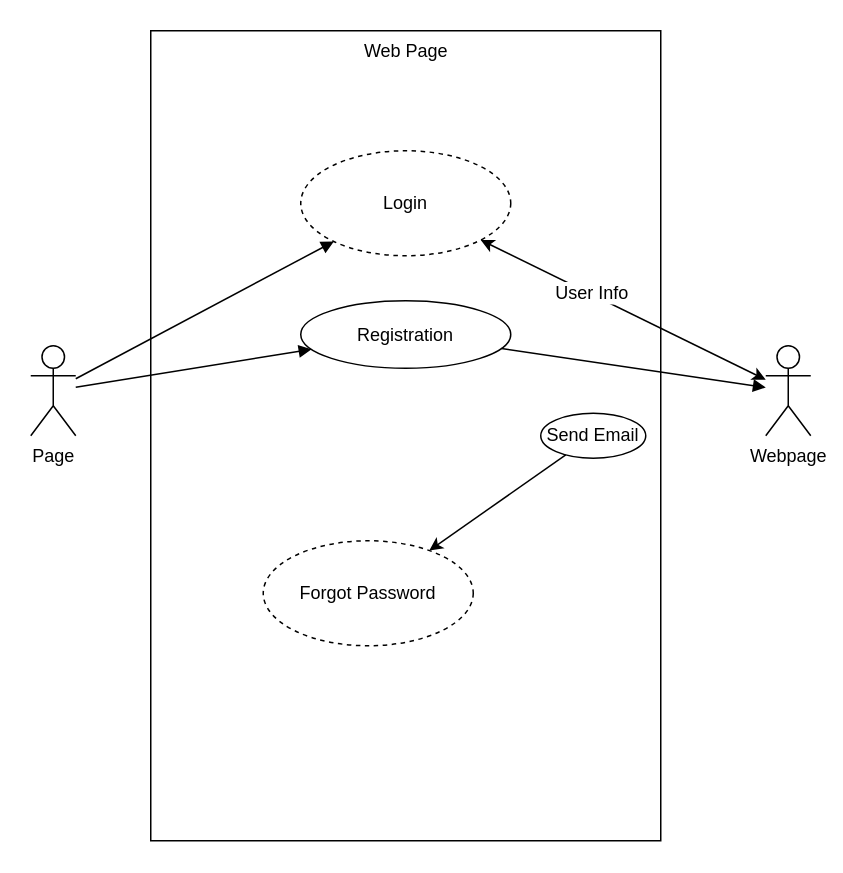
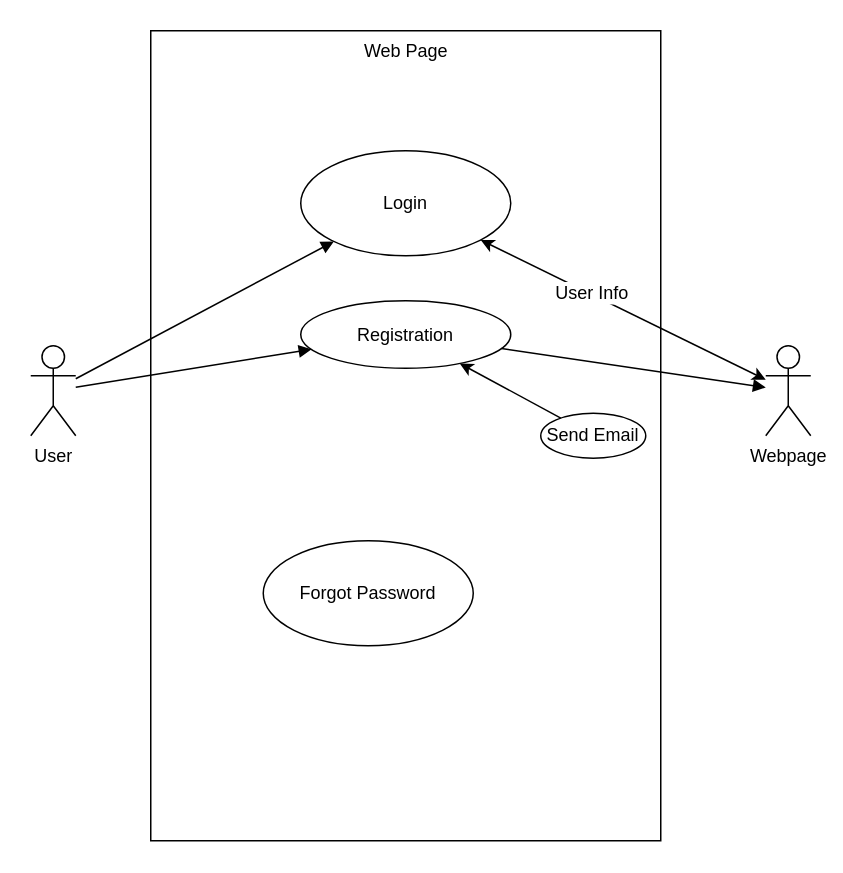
(406, 203) -> (406, 203)
(54, 457) -> (54, 457)
(502, 500) -> (515, 393)
(368, 593) -> (368, 593)
